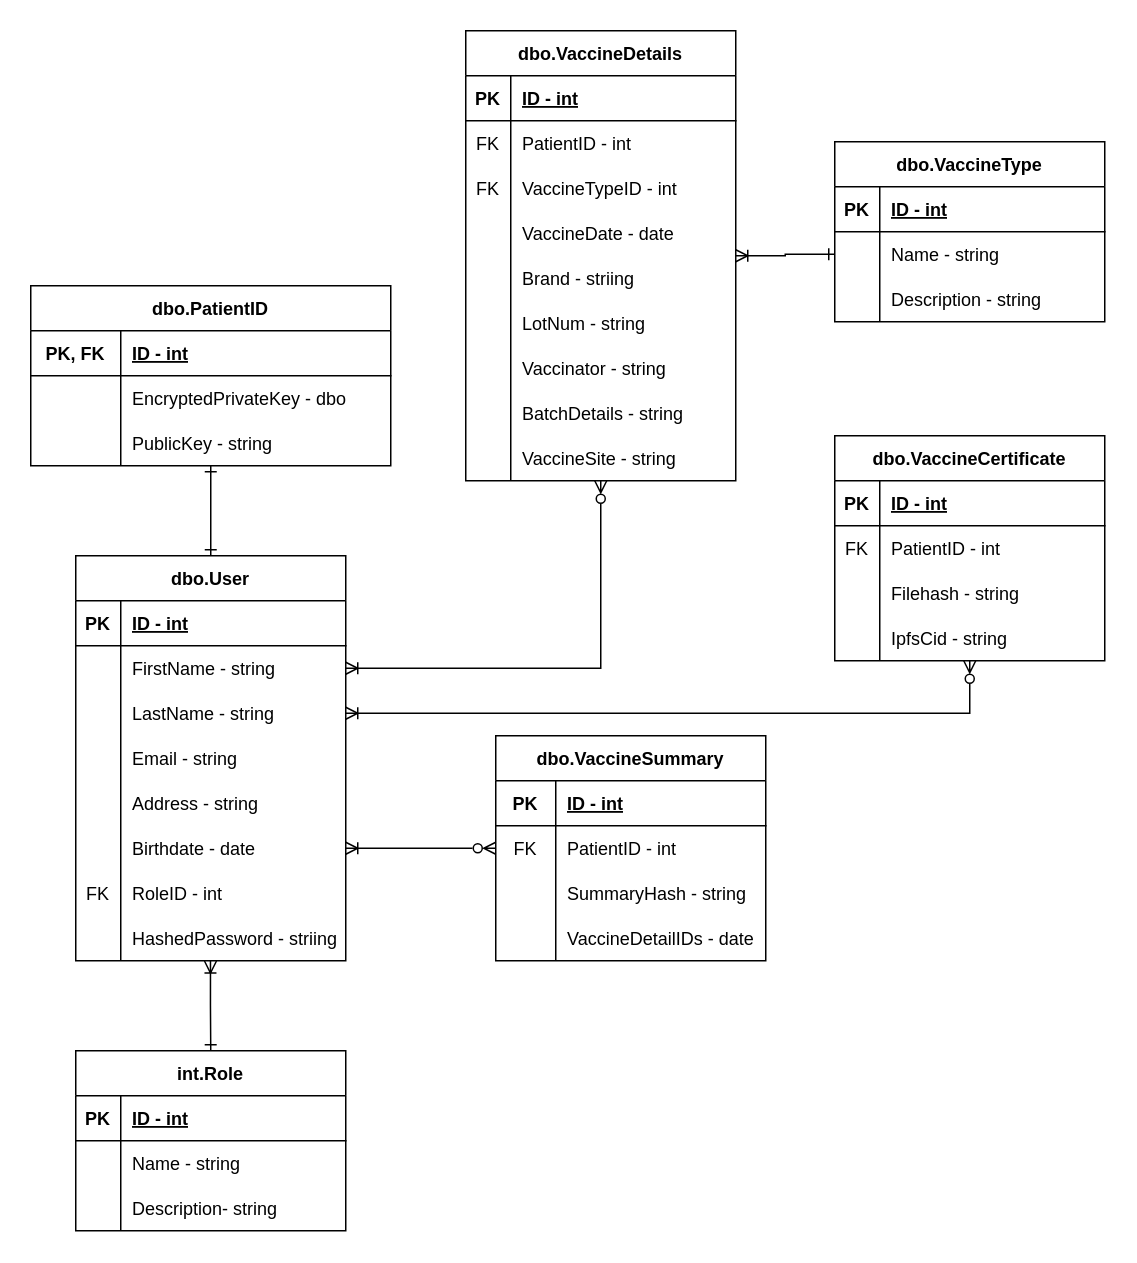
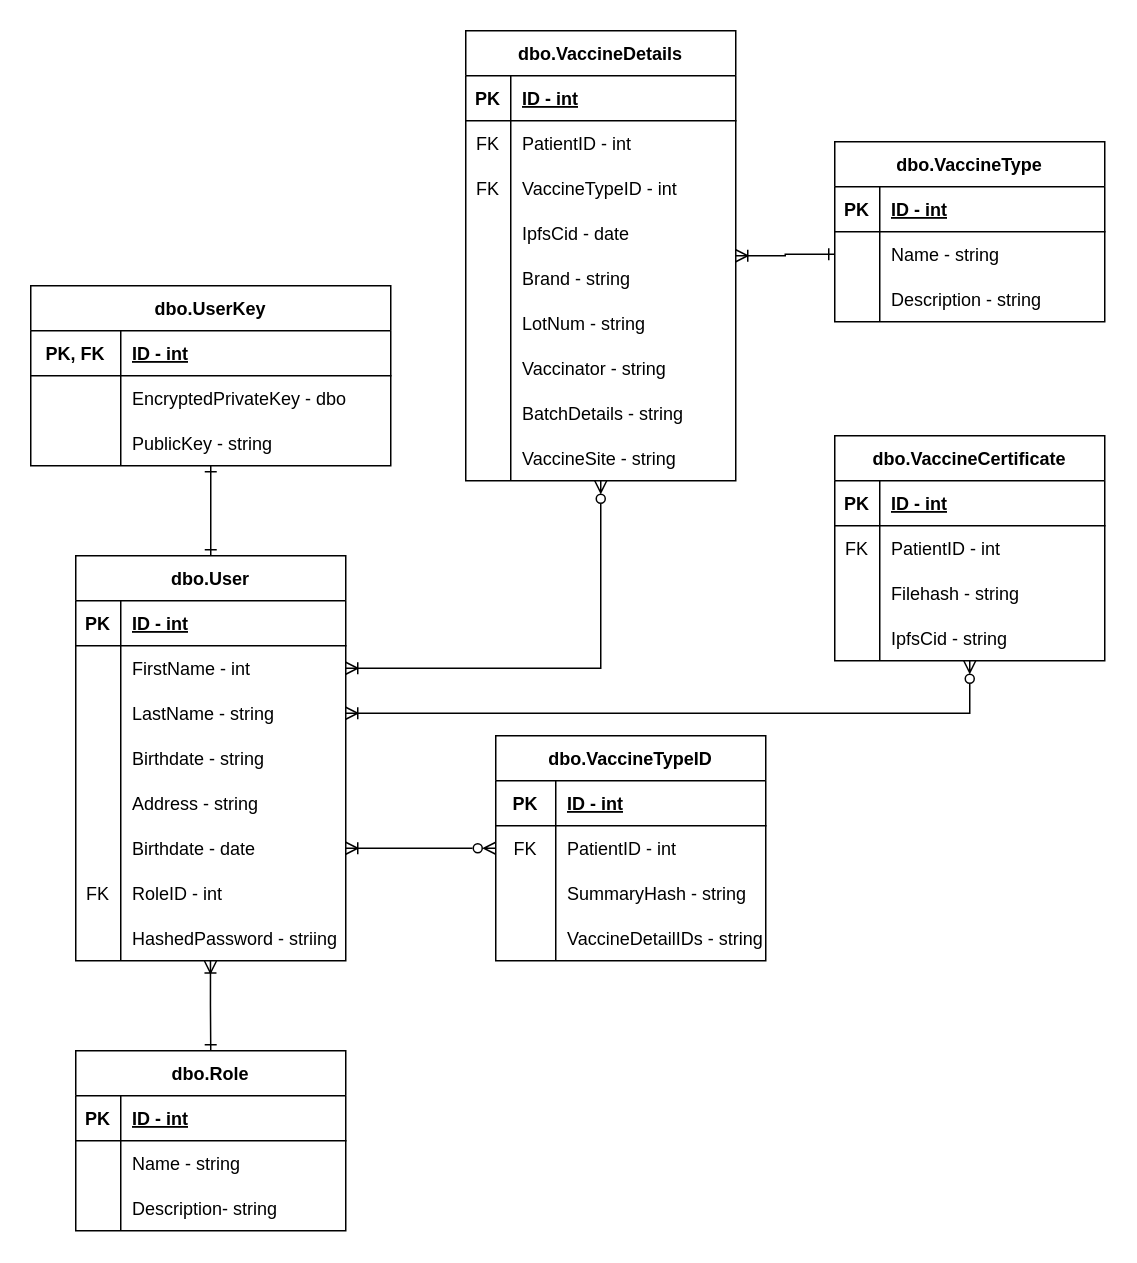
(606, 234) -> (586, 234)
(588, 279) -> (586, 279)
(210, 309) -> (210, 309)
(213, 669) -> (198, 669)
(191, 759) -> (213, 759)
(630, 759) -> (630, 759)
(671, 939) -> (679, 939)
(210, 1074) -> (210, 1074)
